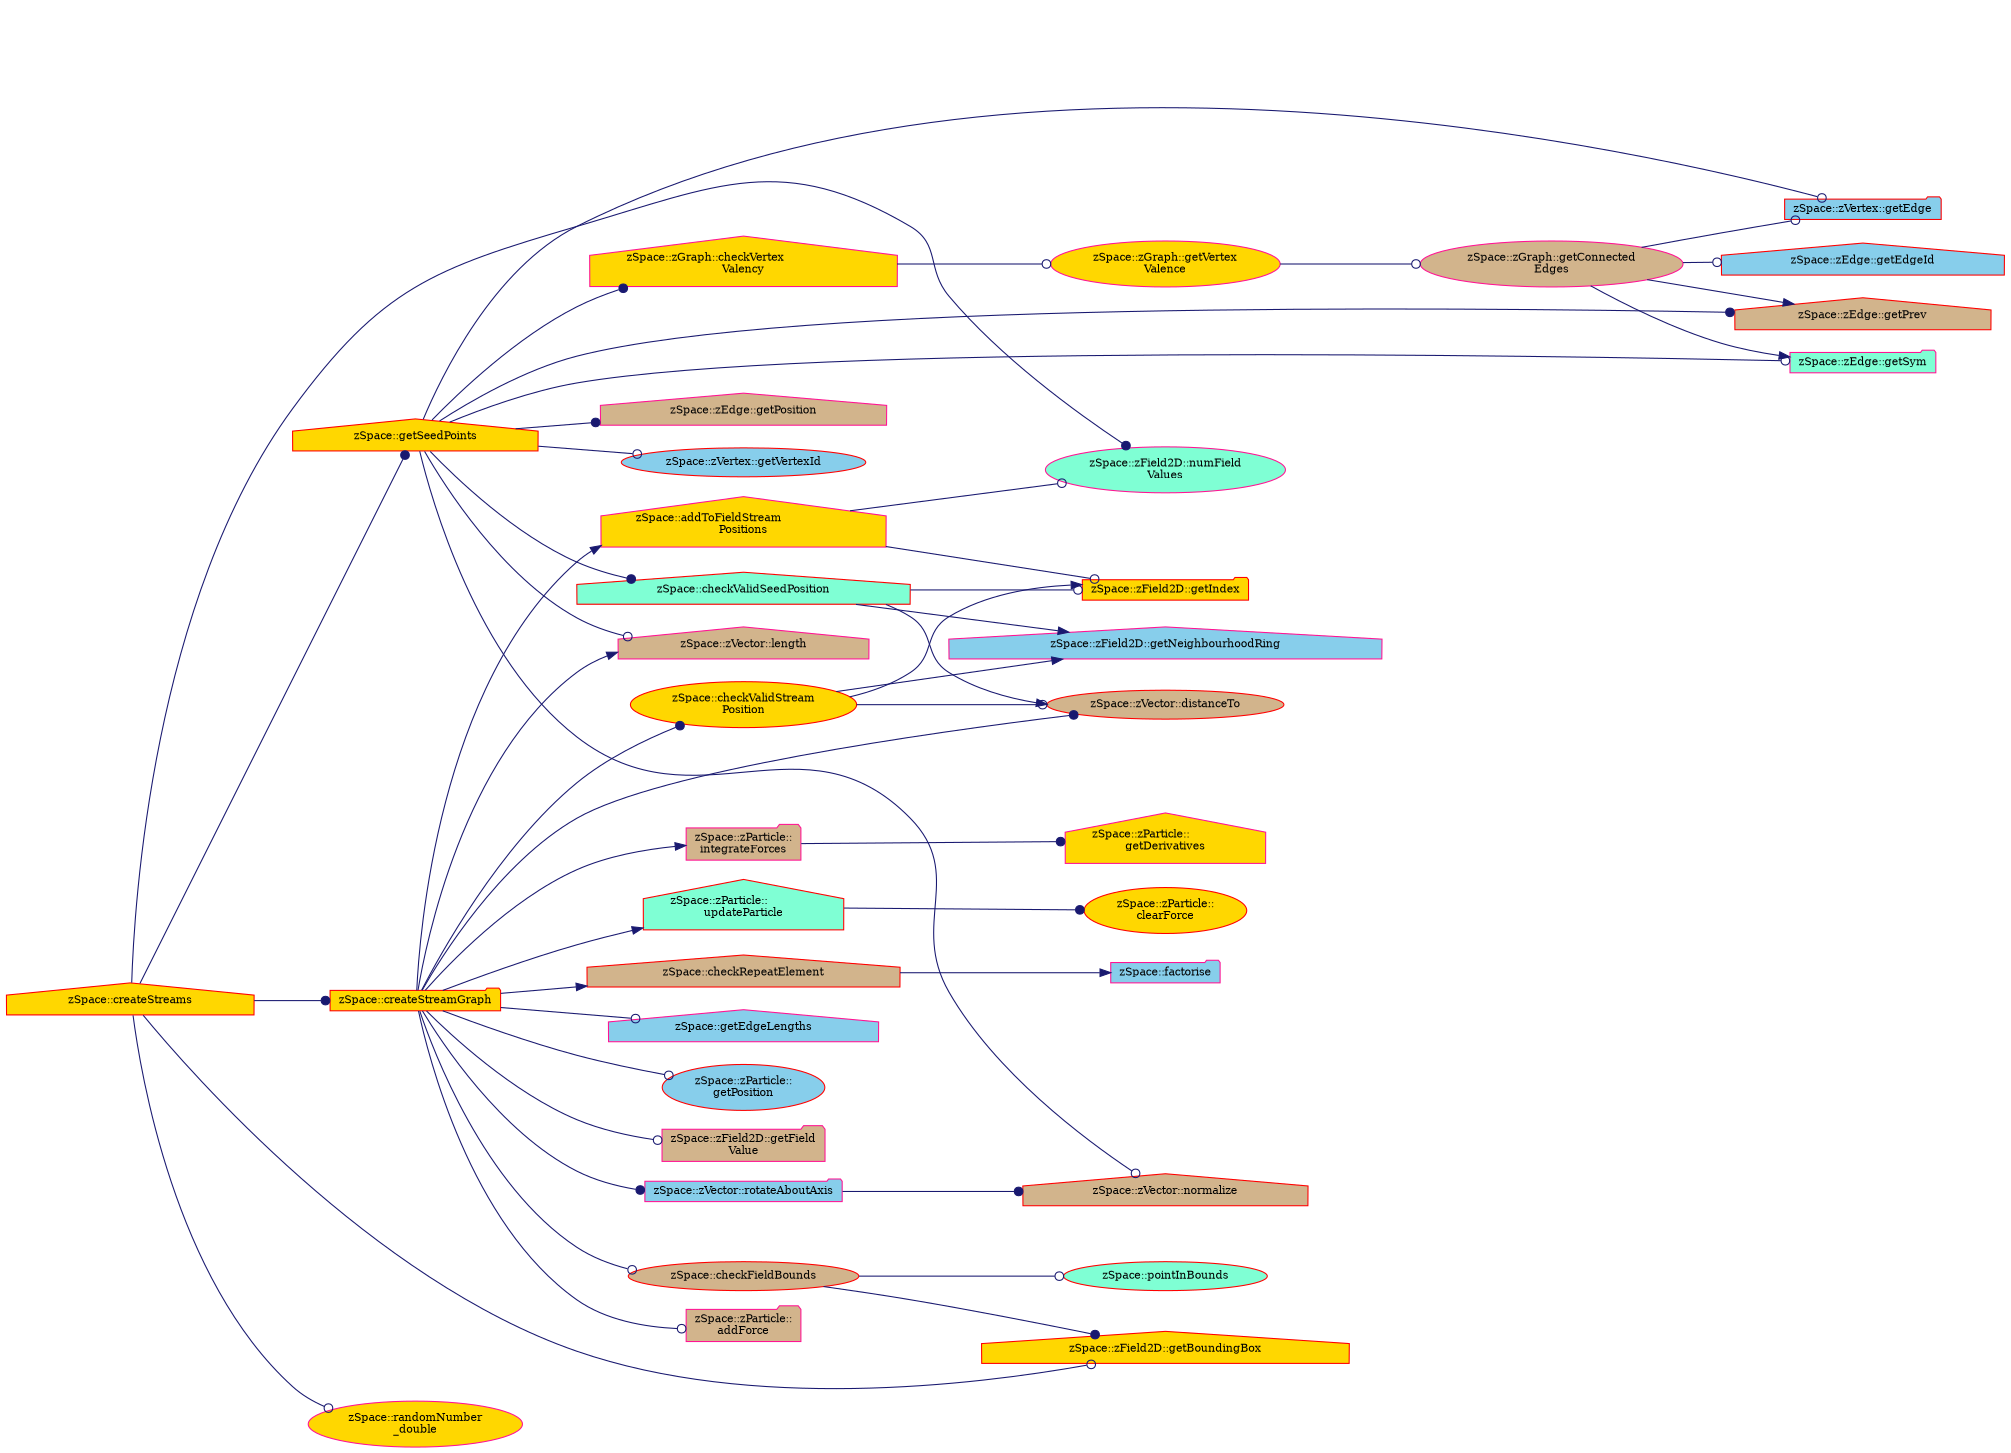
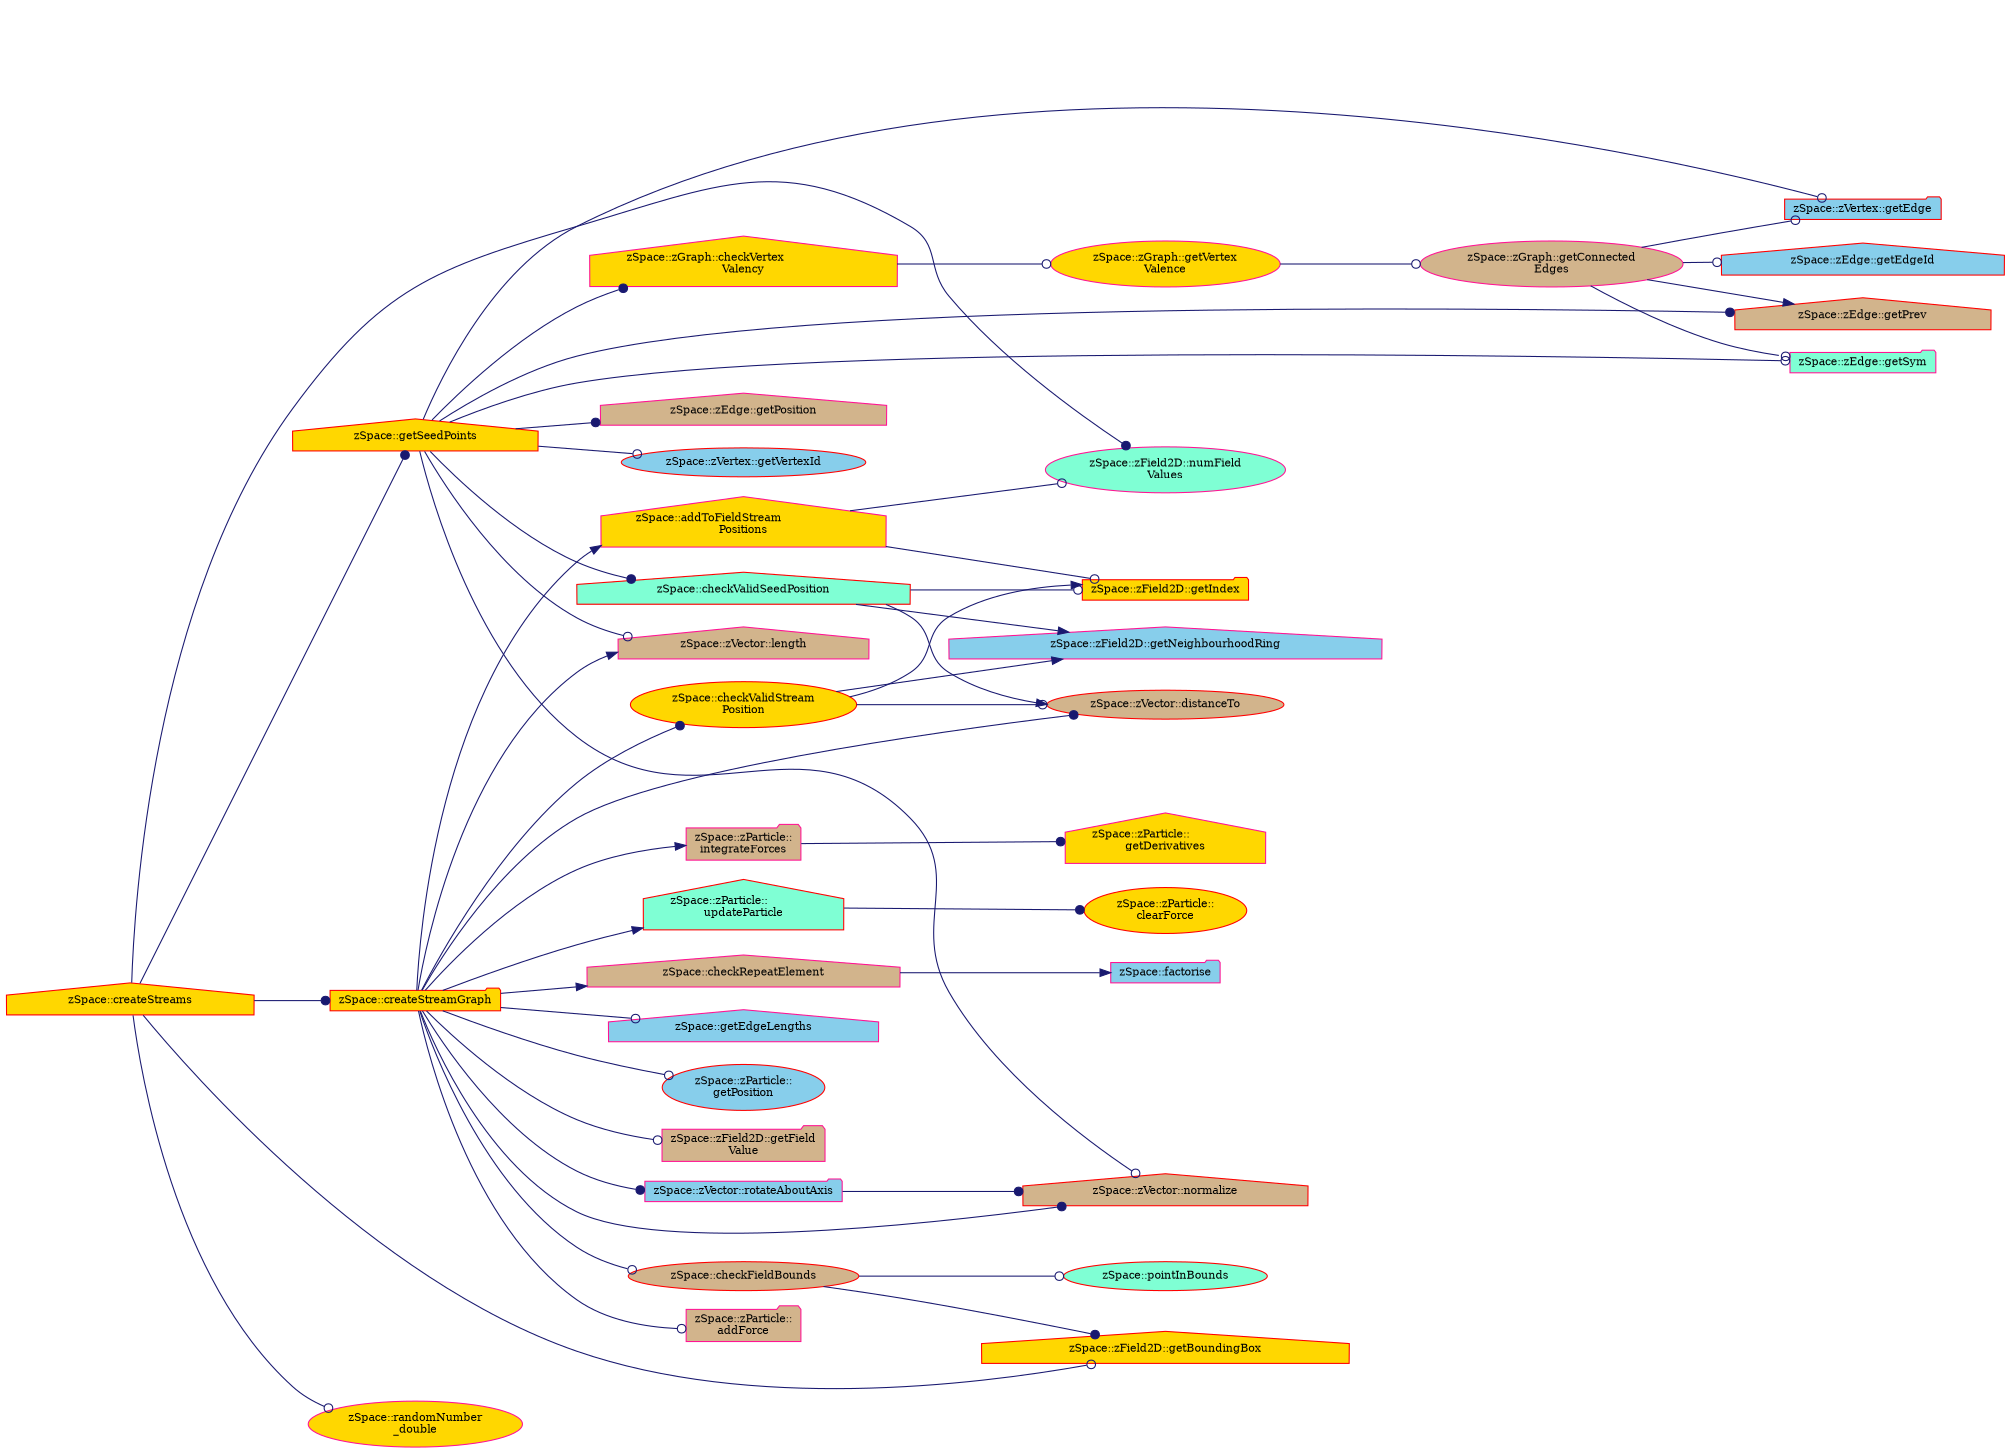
(1682, 329) -> (1682, 329)
(744, 973) -> (744, 973)
none -> (687, 1232)
